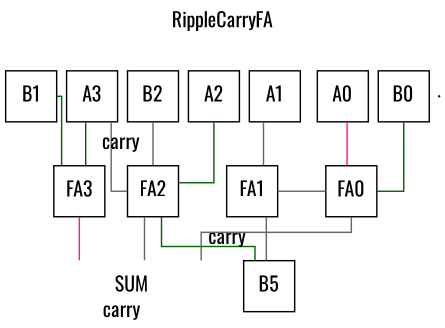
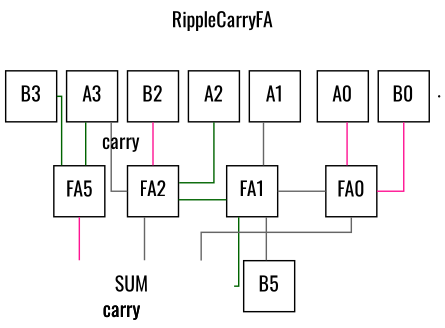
(31, 96) -> (31, 96)
(153, 144) -> (153, 144)
(404, 170) -> (404, 170)
(79, 191) -> (79, 191)
(190, 246) -> (202, 200)
none -> (239, 254)
